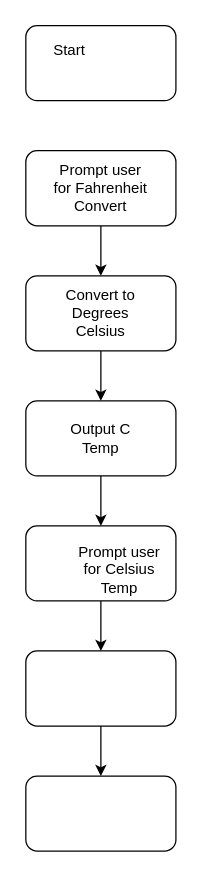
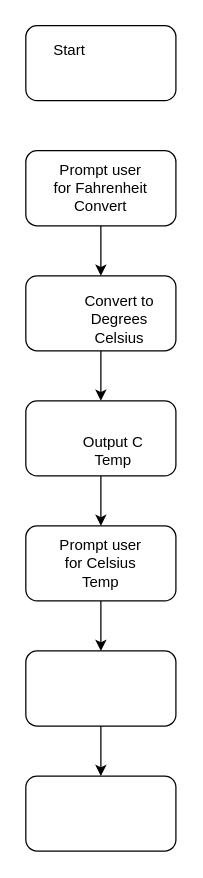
(101, 313) -> (119, 319)
(101, 438) -> (113, 451)
(119, 569) -> (101, 563)
